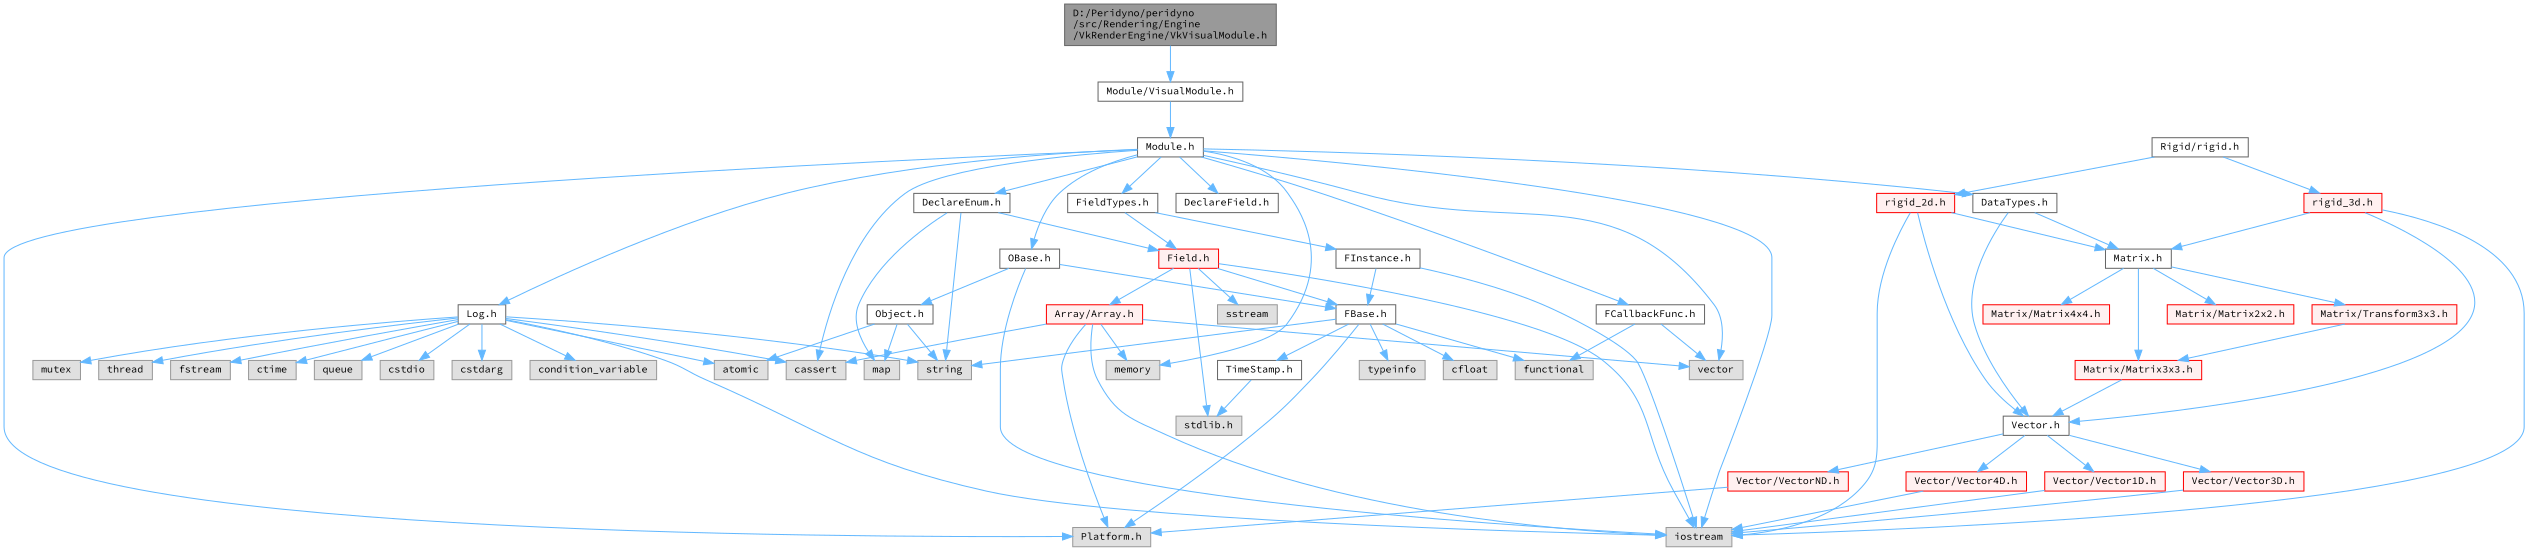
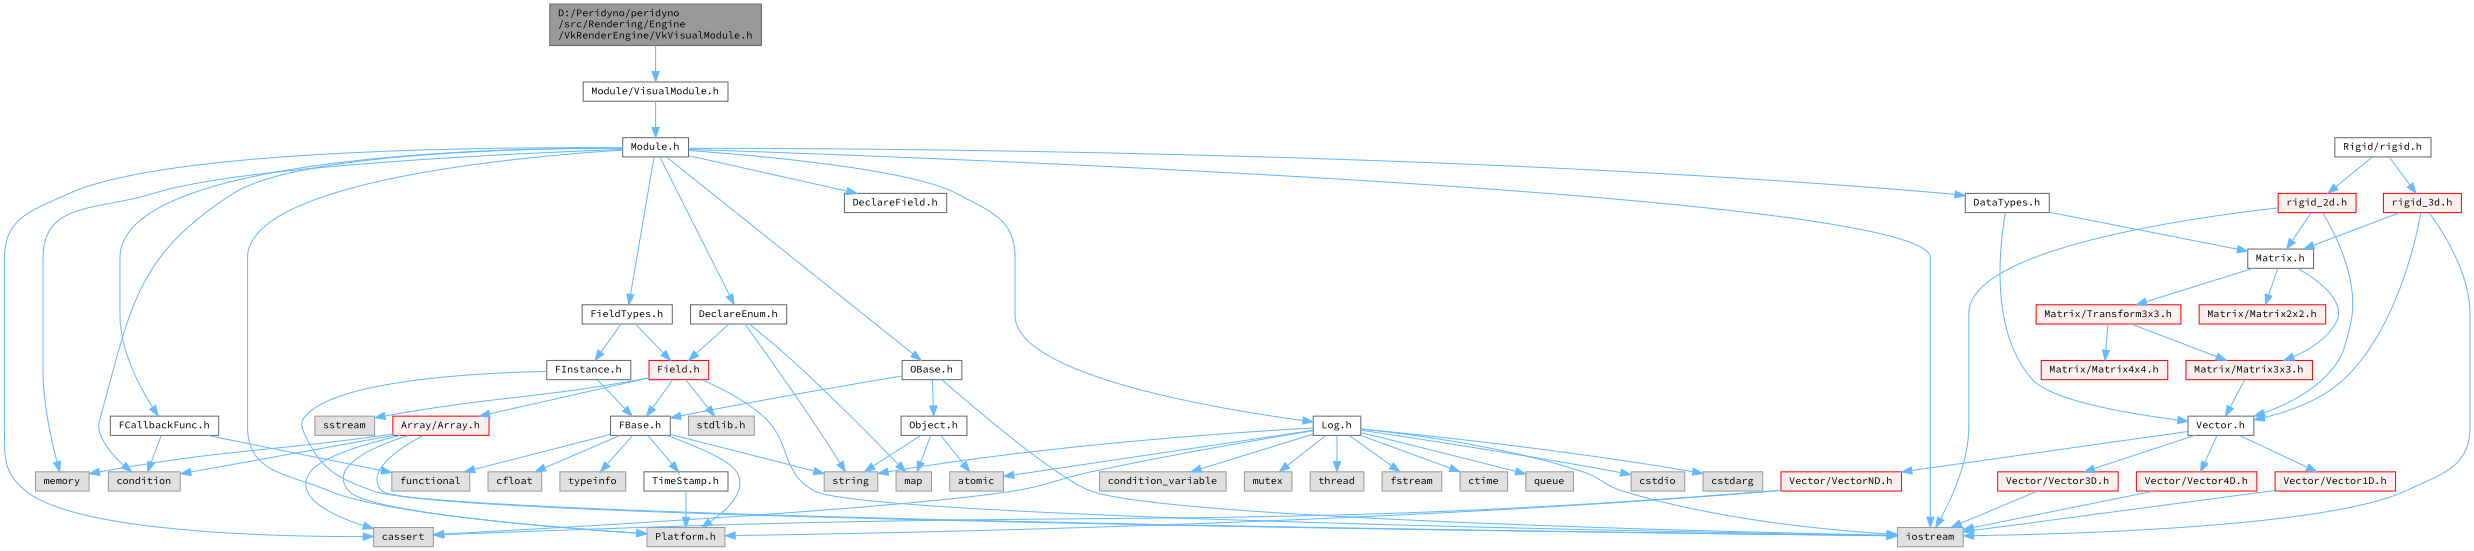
(2097, 284) -> (2107, 337)
(1716, 370) -> (144, 481)
(1238, 394) -> (686, 504)
none -> (778, 523)
